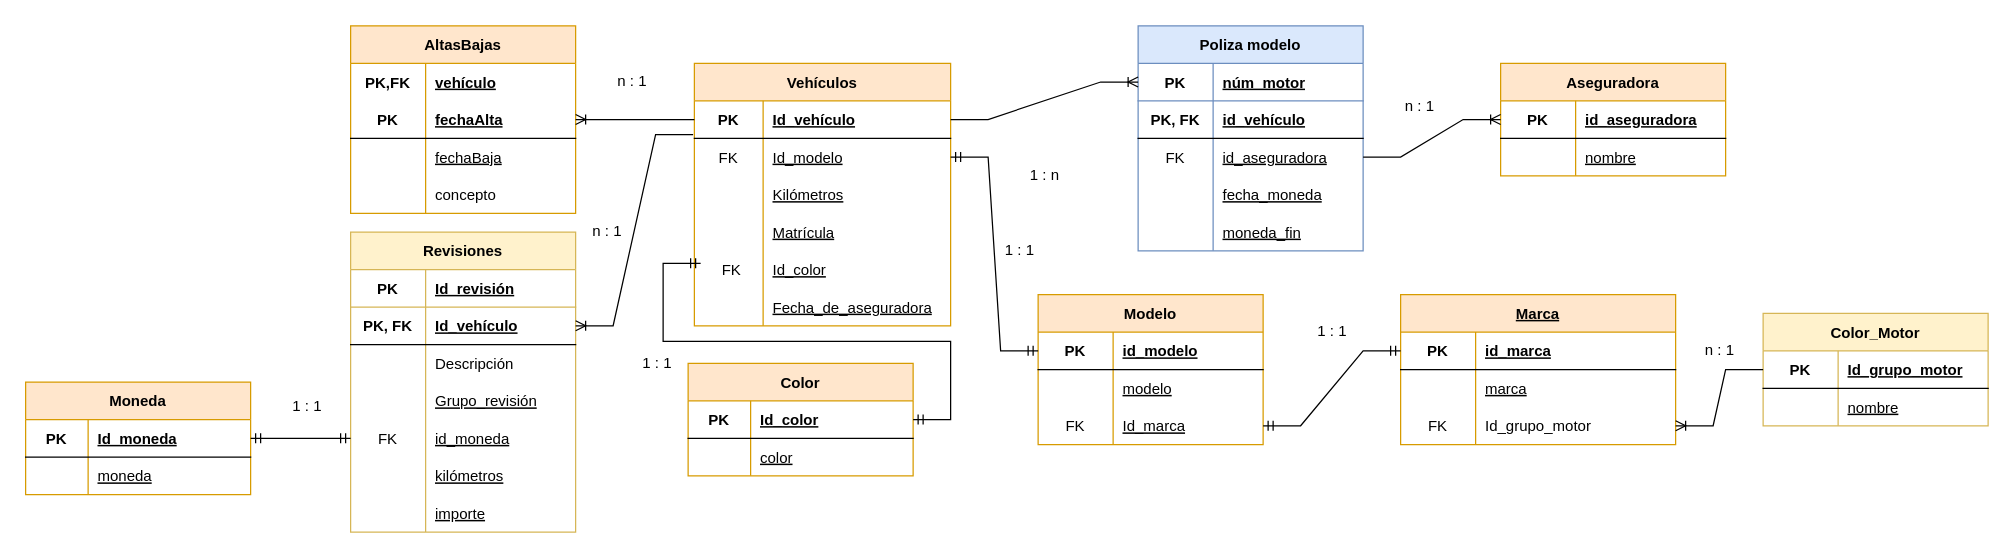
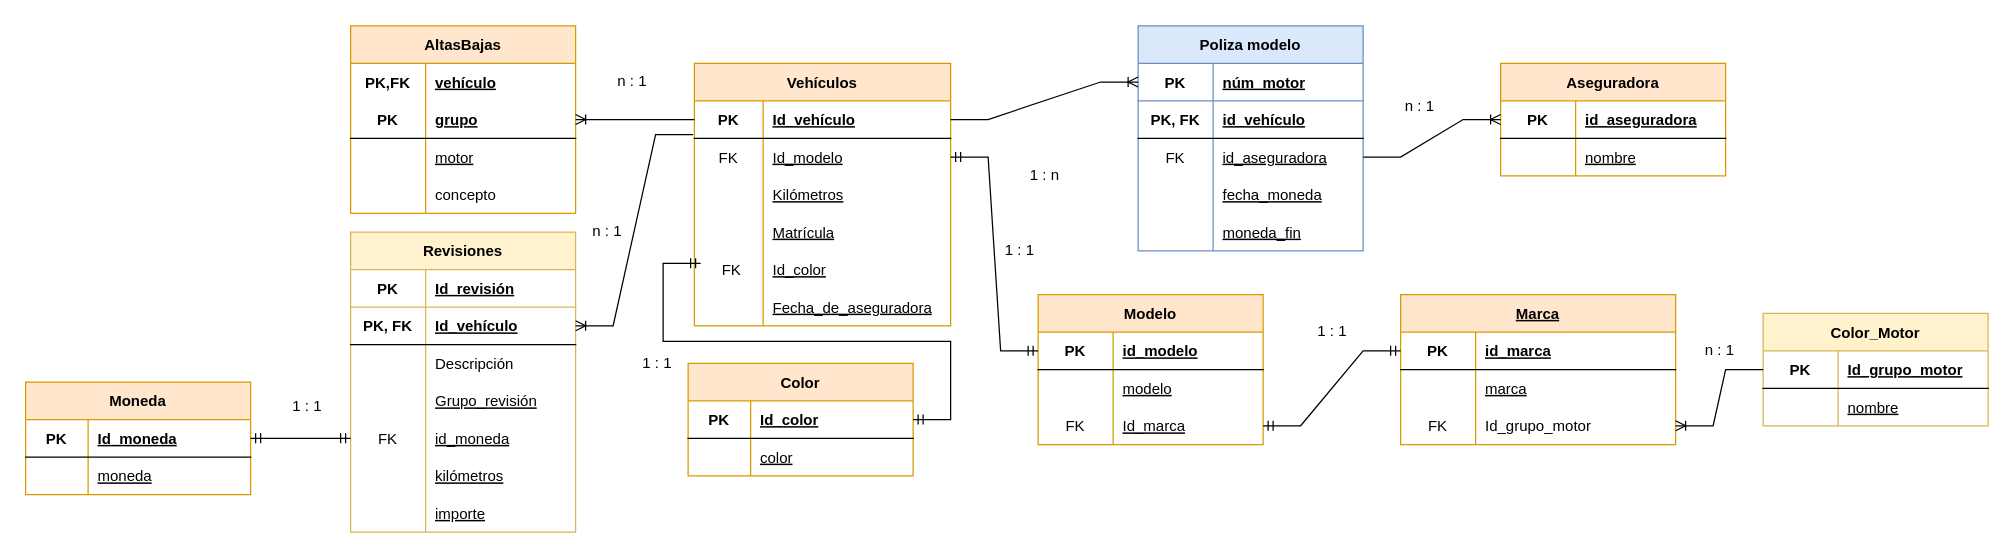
(471, 120) -> (456, 120)
(473, 158) -> (456, 158)
